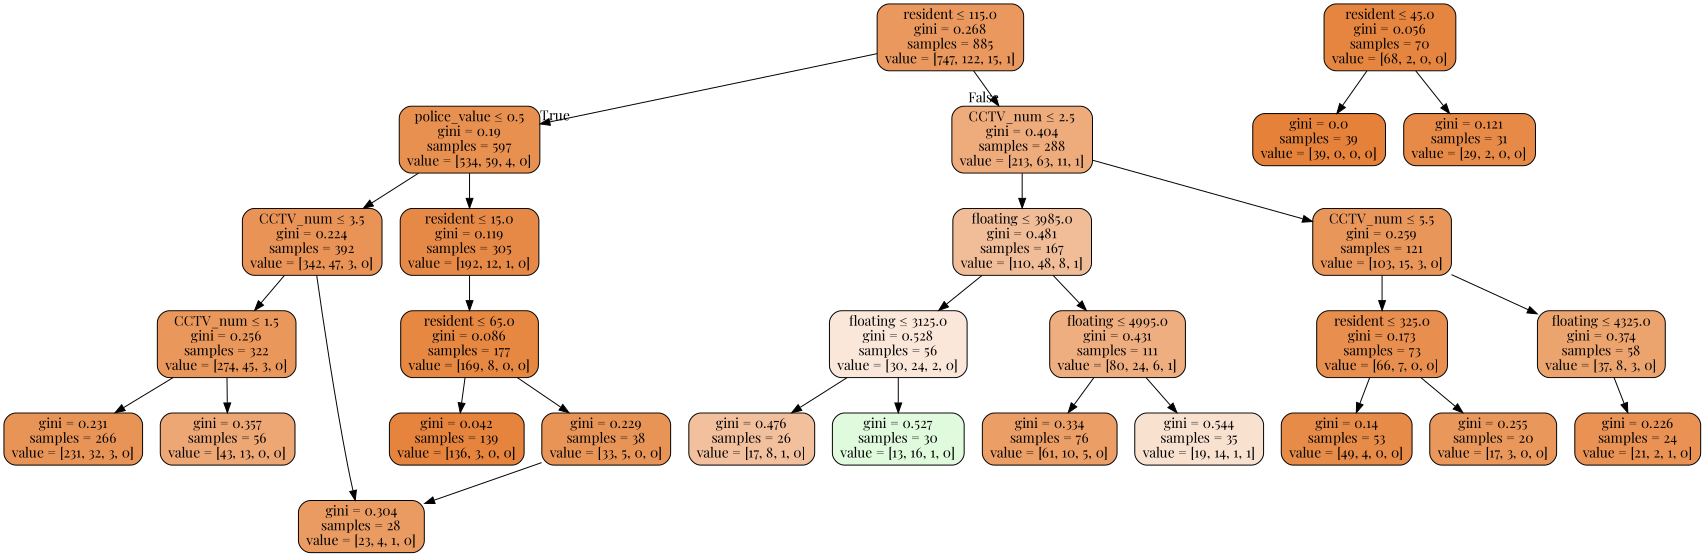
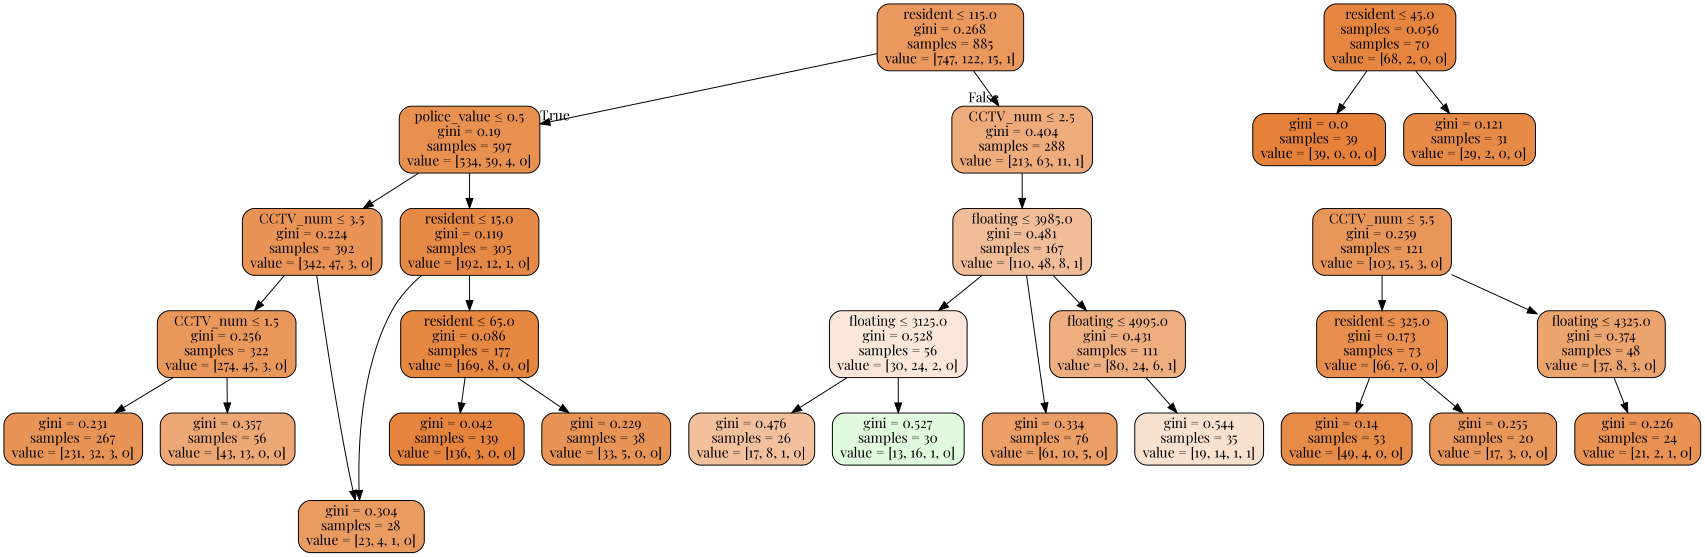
(1390, 30) -> (1390, 30)
(1198, 190) -> none
(1601, 351) -> (1601, 351)
(1084, 391) -> (1035, 339)
(73, 439) -> (73, 439)
(488, 481) -> (369, 376)
